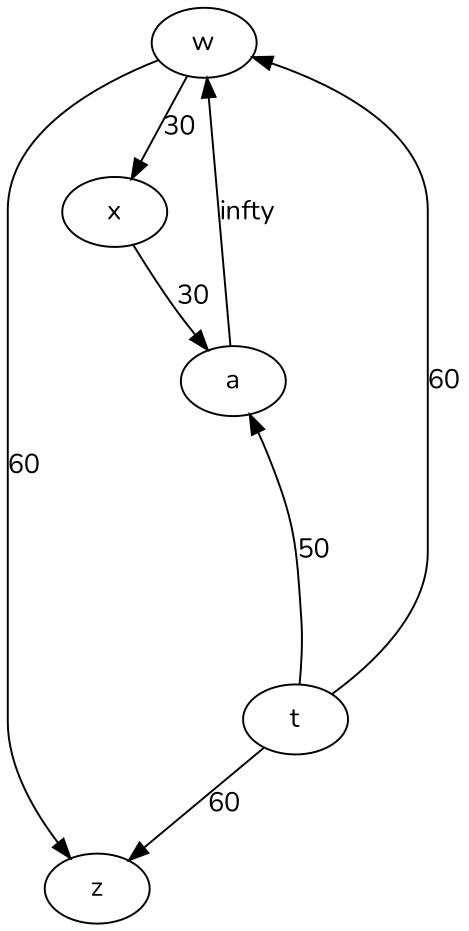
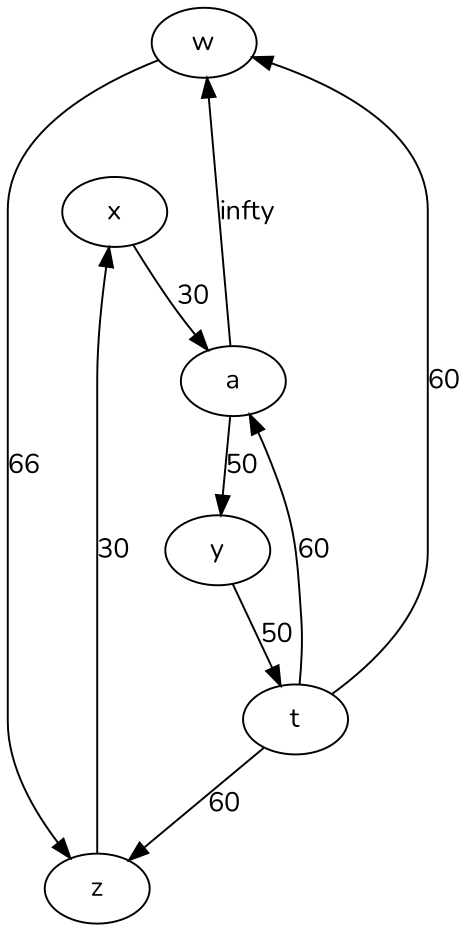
(164, 119) -> (97, 560)
(24, 466) -> (24, 466)
none -> (218, 550)
(314, 550) -> (314, 550)
